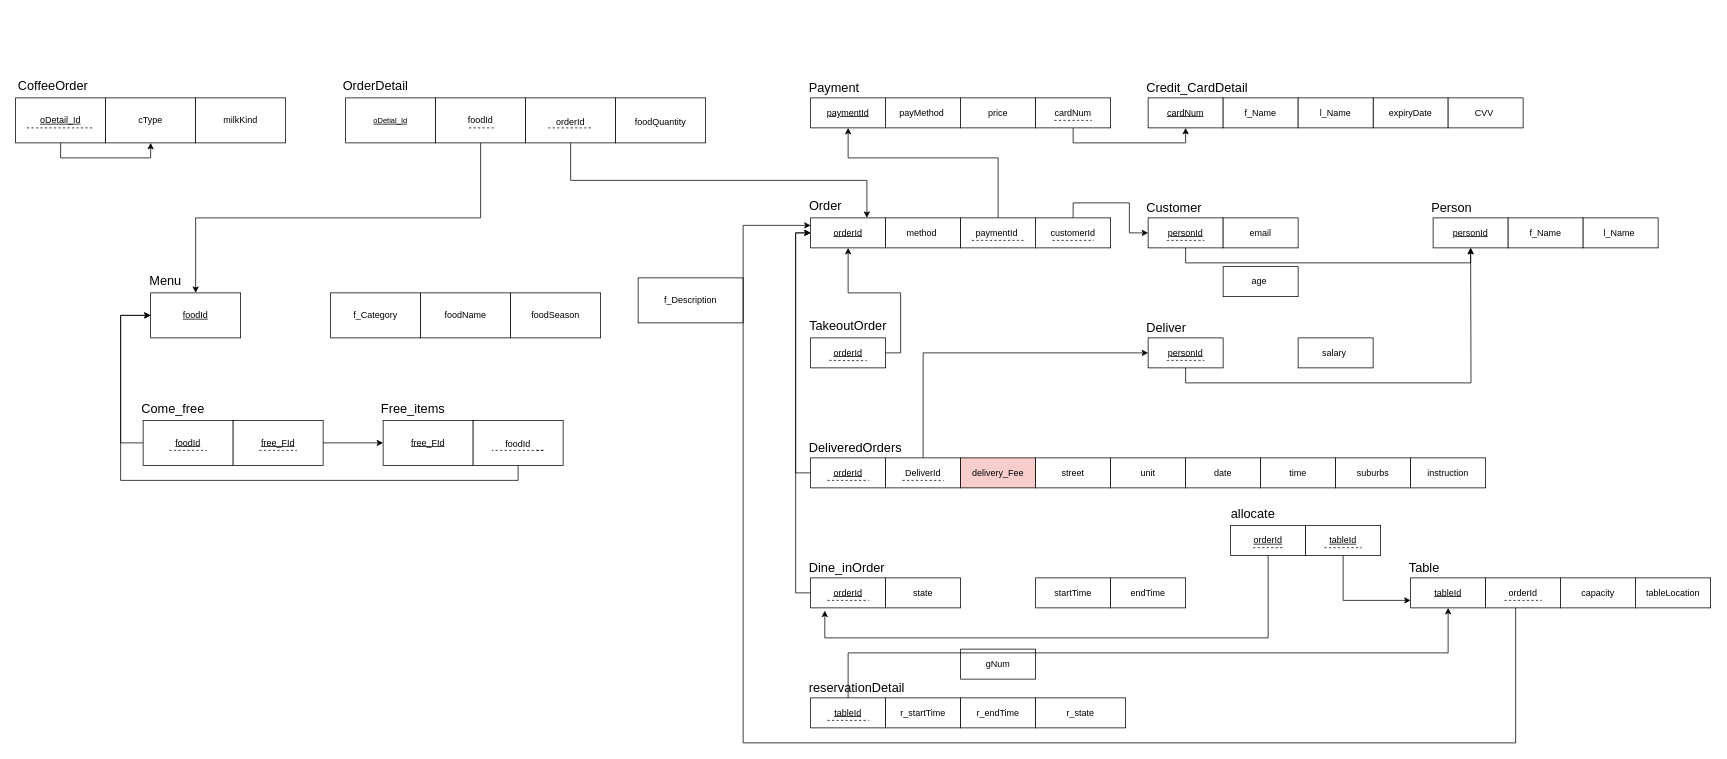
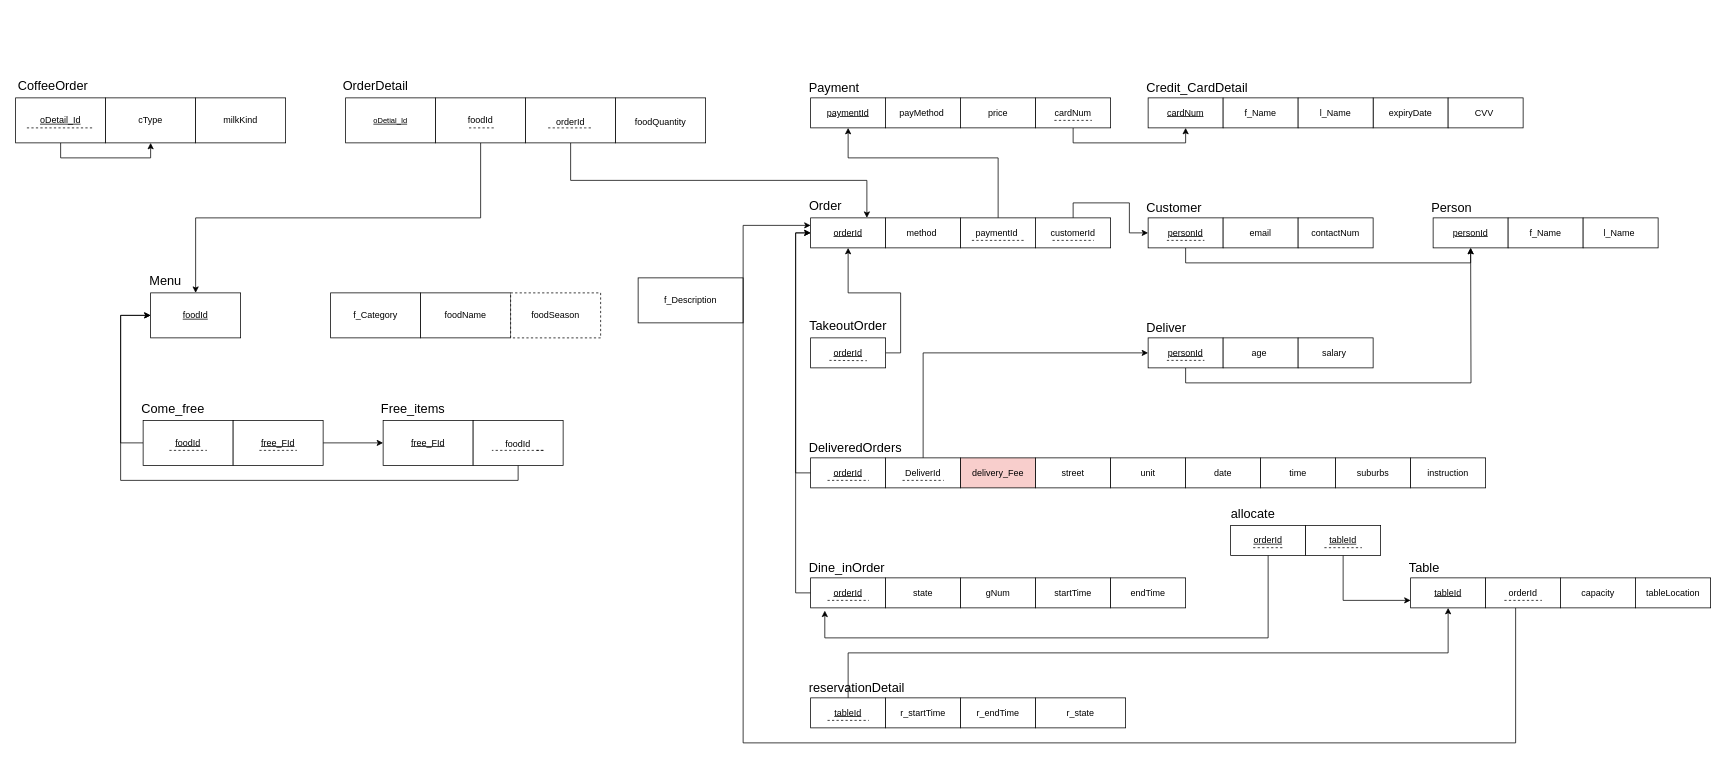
none -> (1335, 233)
(1260, 282) -> (1260, 353)
(555, 315) -> (555, 315)
(998, 664) -> (998, 593)
